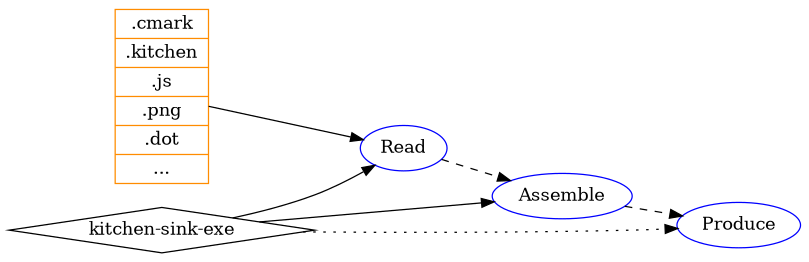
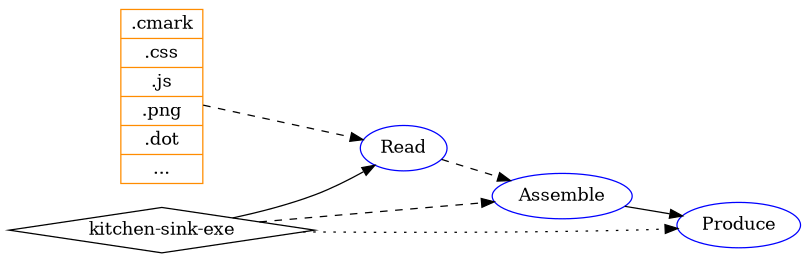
(162, 52) -> (162, 52)
(280, 122) -> (277, 121)
(647, 210) -> (647, 210)
(370, 212) -> (370, 212)
